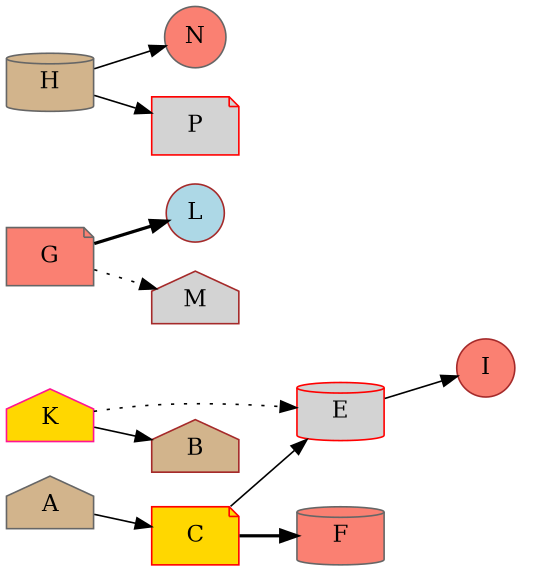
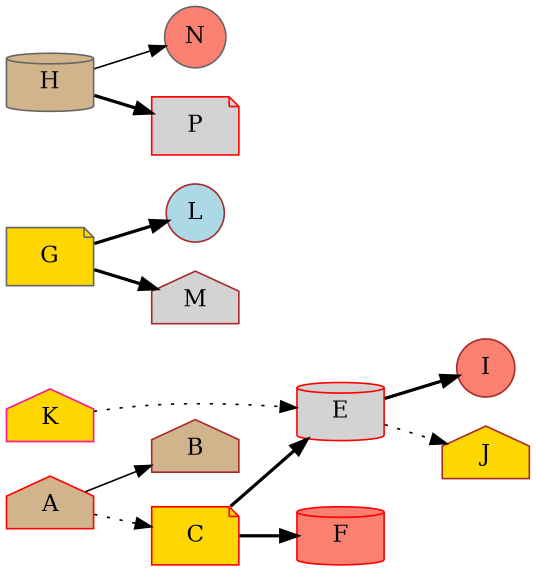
(115, 102) -> (115, 102)
(50, 257) -> (50, 257)
(118, 277) -> (118, 277)
(413, 390) -> (413, 390)
(115, 432) -> (111, 482)
none -> (486, 455)
(263, 478) -> (263, 478)
(50, 505) -> (50, 505)
(115, 519) -> (115, 519)
(341, 536) -> (341, 536)
